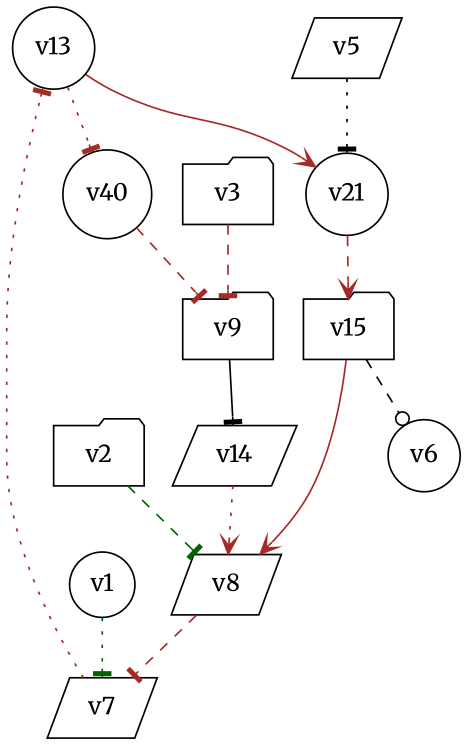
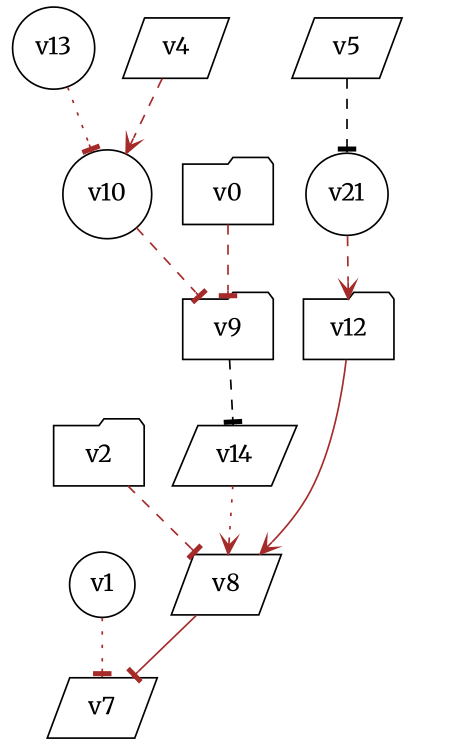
none -> (176, 48)
(347, 111) -> (347, 111)
(193, 118) -> none
(107, 194) -> (107, 194)
(228, 194) -> (228, 194)
(349, 329) -> (349, 329)
(231, 388) -> (231, 388)
(7, 394) -> none
(424, 456) -> none
(159, 517) -> (159, 517)
(102, 643) -> (102, 643)
(167, 644) -> (167, 644)
